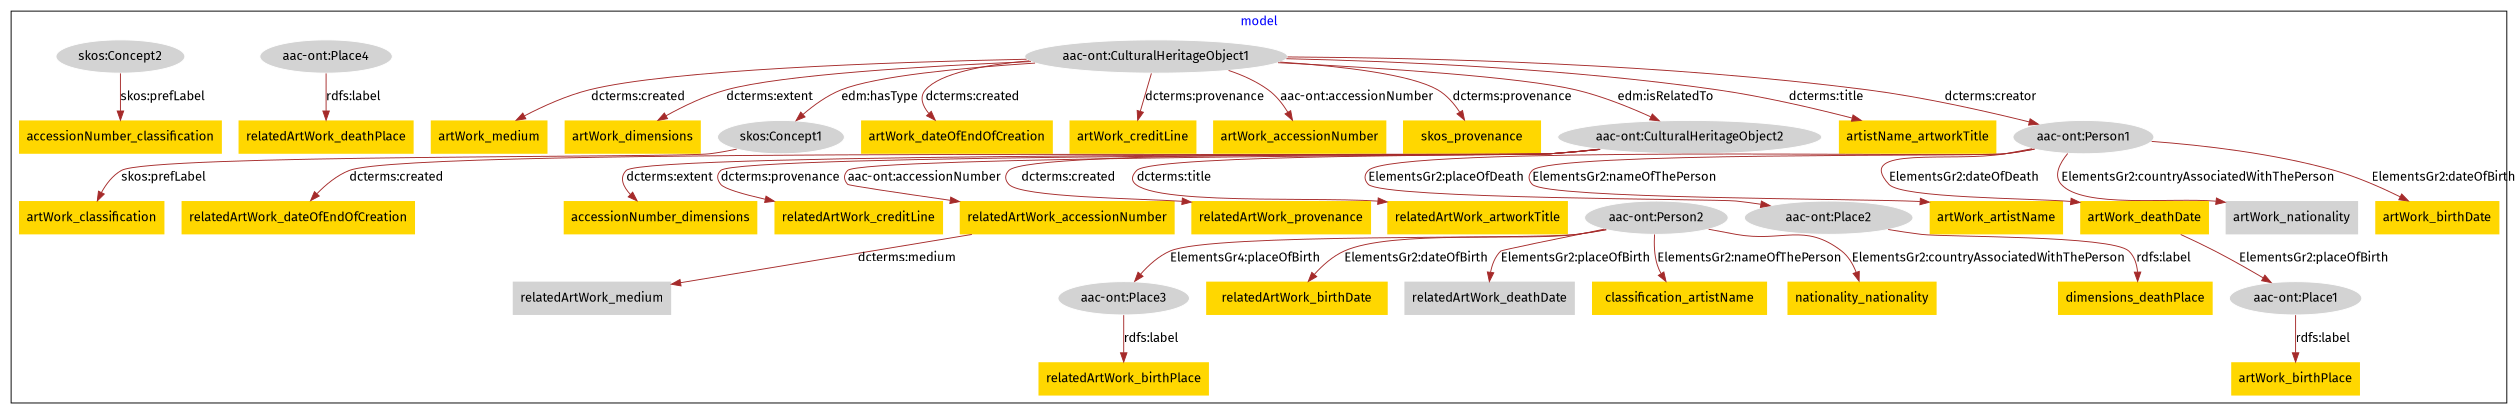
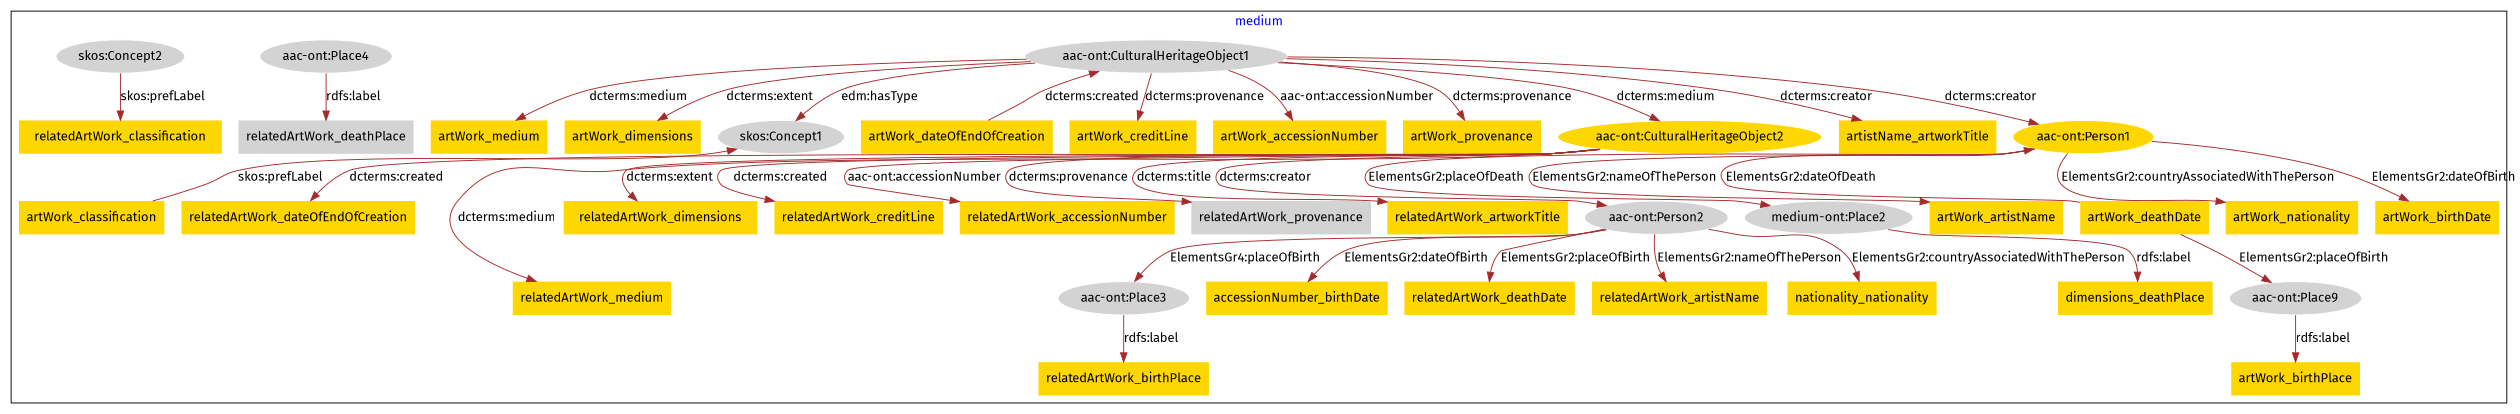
(1259, 22) -> (1259, 22)
(946, 77) -> (1037, 94)
(638, 97) -> (638, 97)
(1666, 97) -> (1666, 97)
(1826, 97) -> (1826, 97)
(120, 137) -> (120, 137)
(326, 137) -> (326, 137)
(1472, 137) -> (1472, 137)
(1690, 137) -> (1690, 137)
(2083, 137) -> (2083, 137)
(398, 158) -> (394, 159)
(780, 177) -> (780, 177)
(1069, 177) -> (1069, 177)
none -> (1216, 177)
(1894, 187) -> (1744, 189)
(661, 218) -> (661, 218)
(1281, 218) -> (1281, 218)
(1829, 218) -> (1829, 218)
(2292, 218) -> (2292, 218)
(826, 259) -> (962, 159)
(592, 298) -> (592, 298)
(1297, 298) -> (1297, 298)
(1490, 298) -> (1490, 298)
(1680, 298) -> (1680, 298)
(2296, 298) -> (2296, 298)
